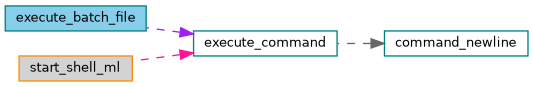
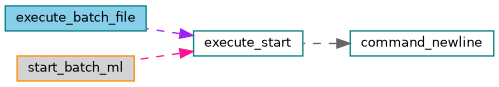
(265, 43) -> (248, 43)
(76, 68) -> (76, 68)
